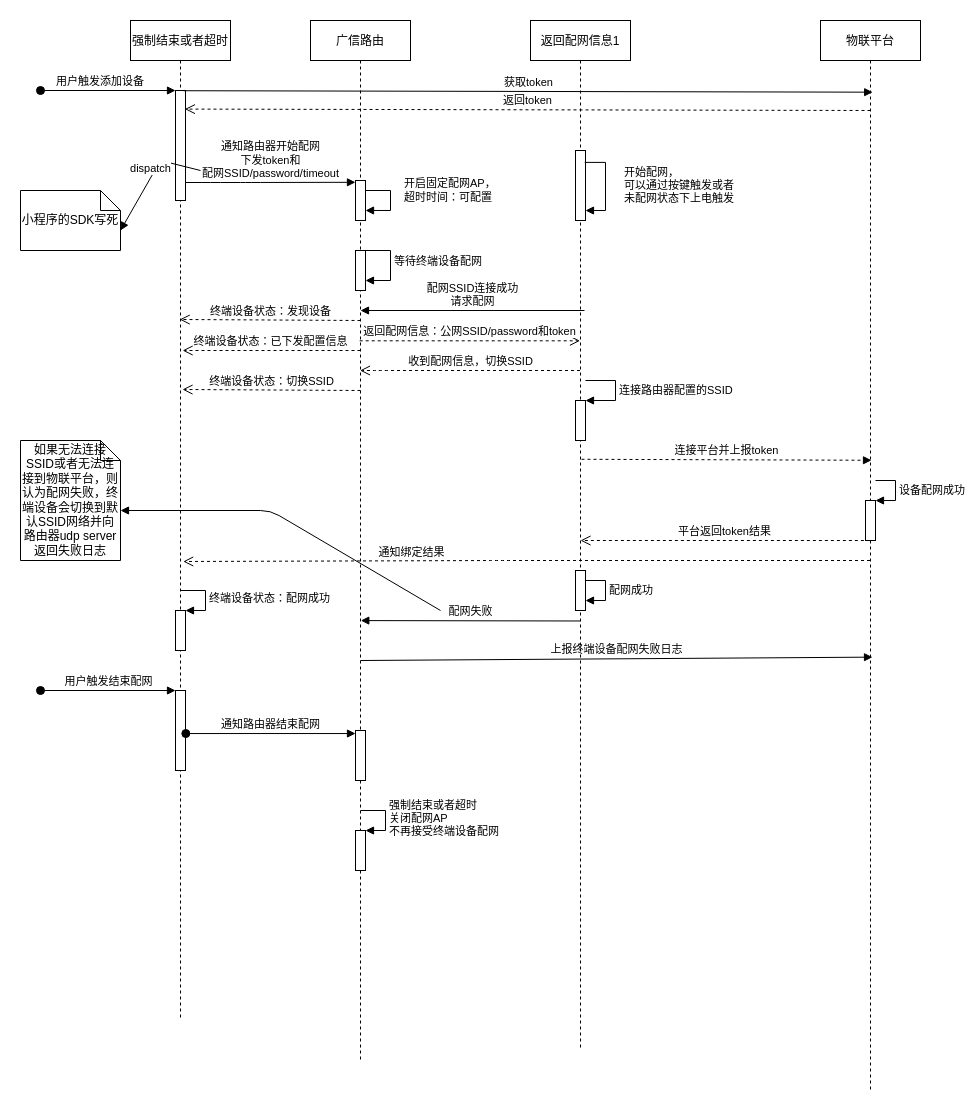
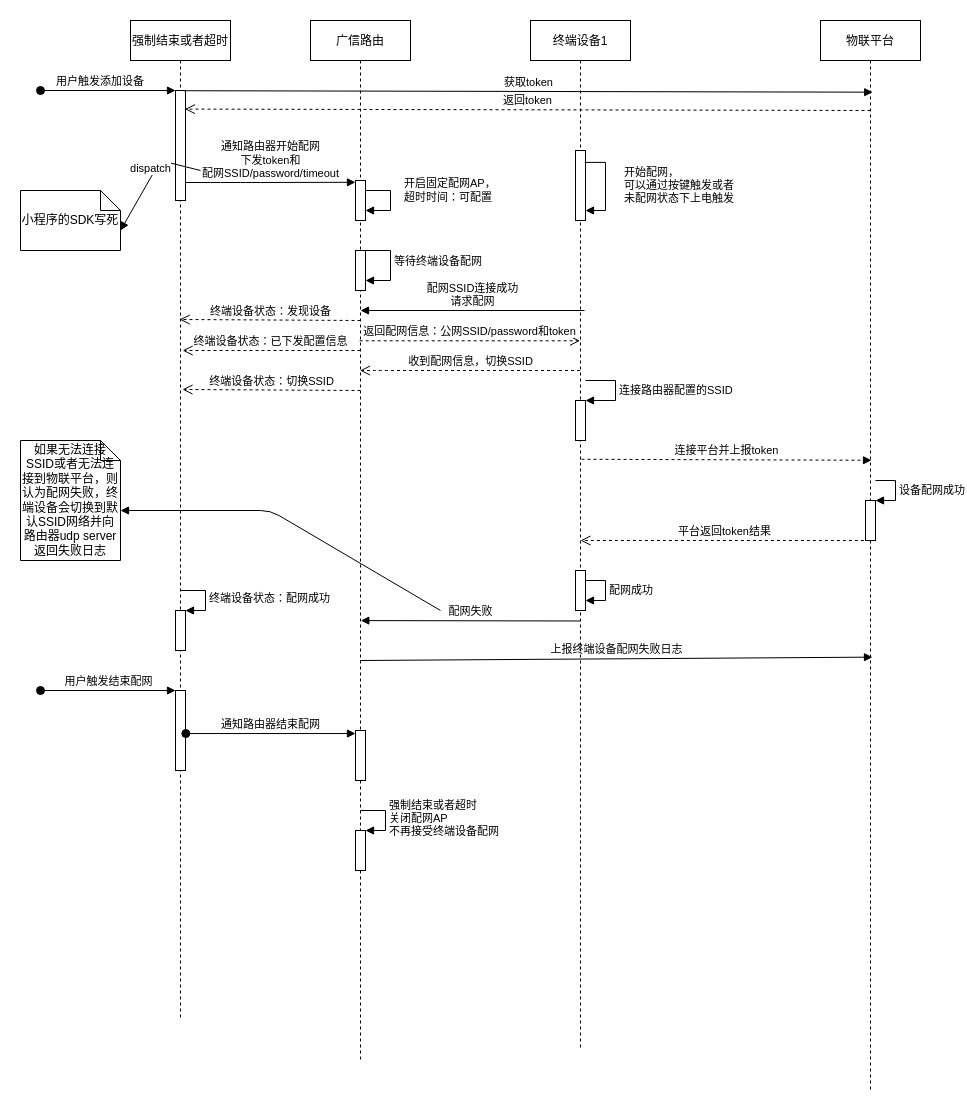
(580, 41) -> (580, 41)
(616, 561) -> none
